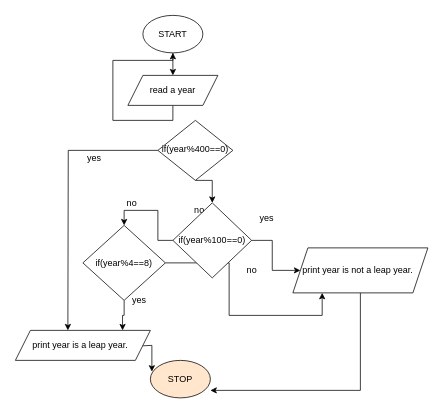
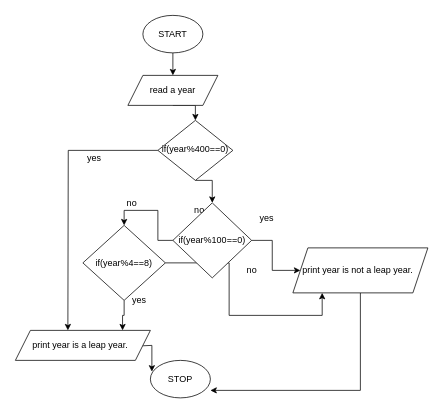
(113, 99) -> (195, 109)
(180, 379) -> (180, 379)
